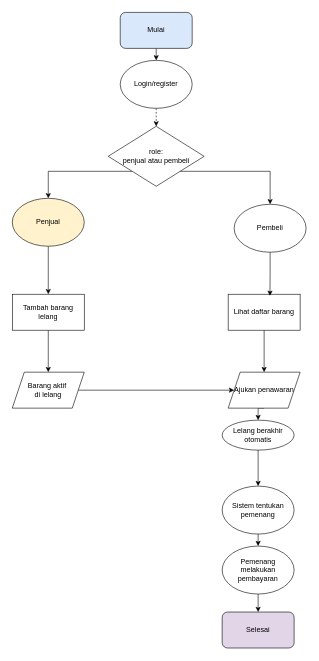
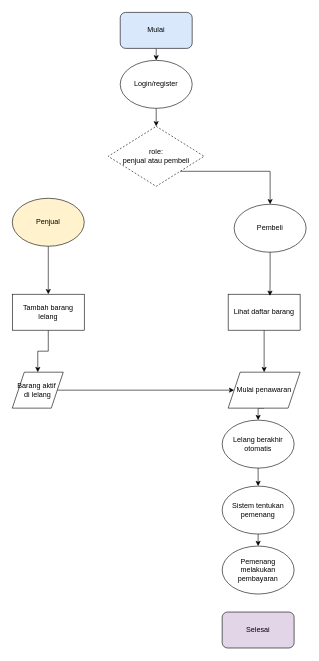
(156, 115) -> (156, 115)
(156, 156) -> (156, 156)
(48, 171) -> none
(48, 390) -> (38, 390)
(264, 390) -> (264, 390)
(258, 435) -> (258, 444)
(258, 606) -> none
